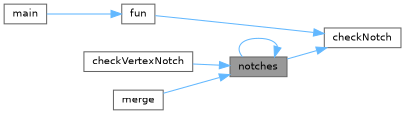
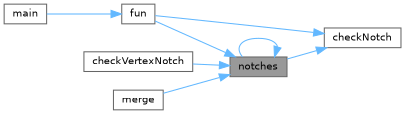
none -> (190, 37)
